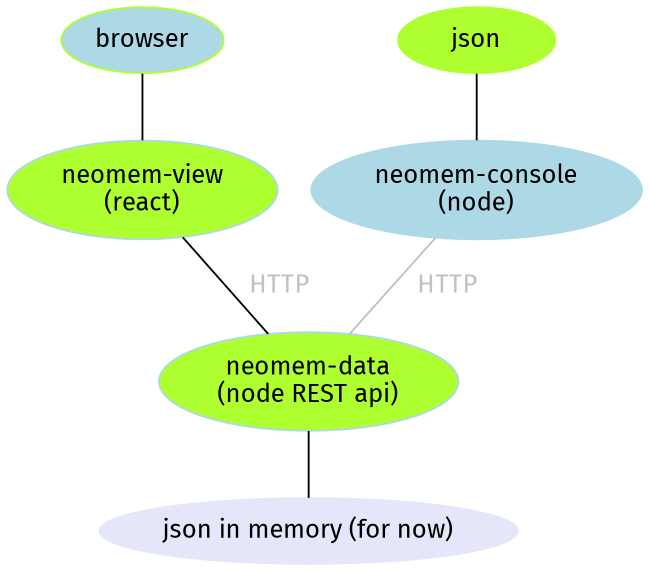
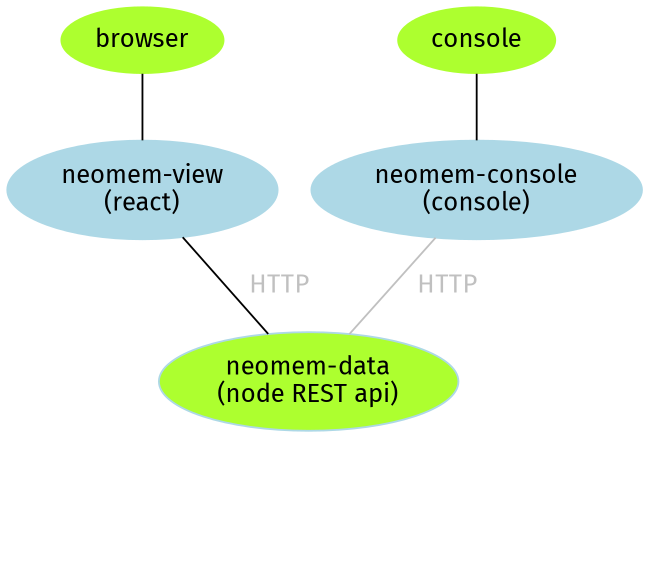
(142, 40) -> (142, 40)
(477, 40) -> (477, 40)
(142, 190) -> (142, 190)
(477, 190) -> (477, 190)
(309, 531) -> none
